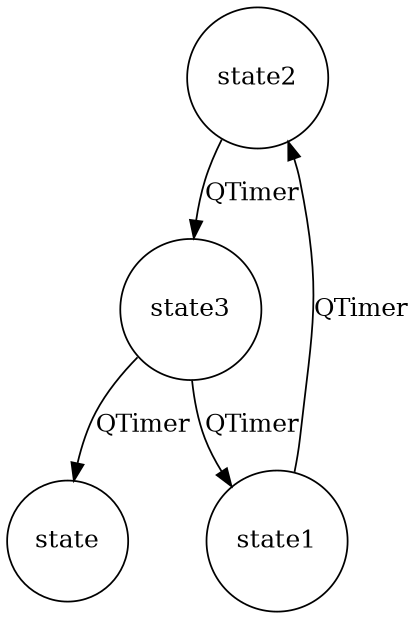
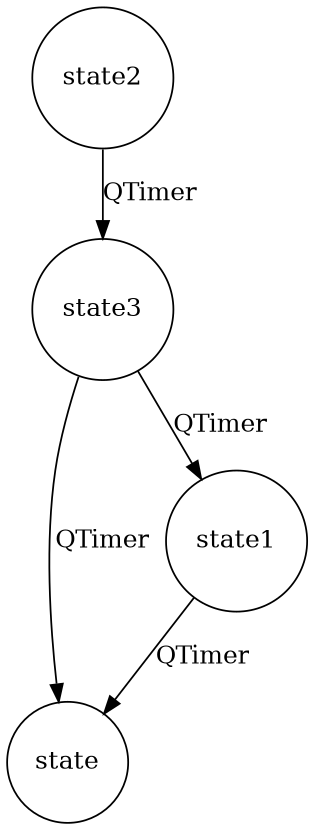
(313, 315) -> (154, 649)
